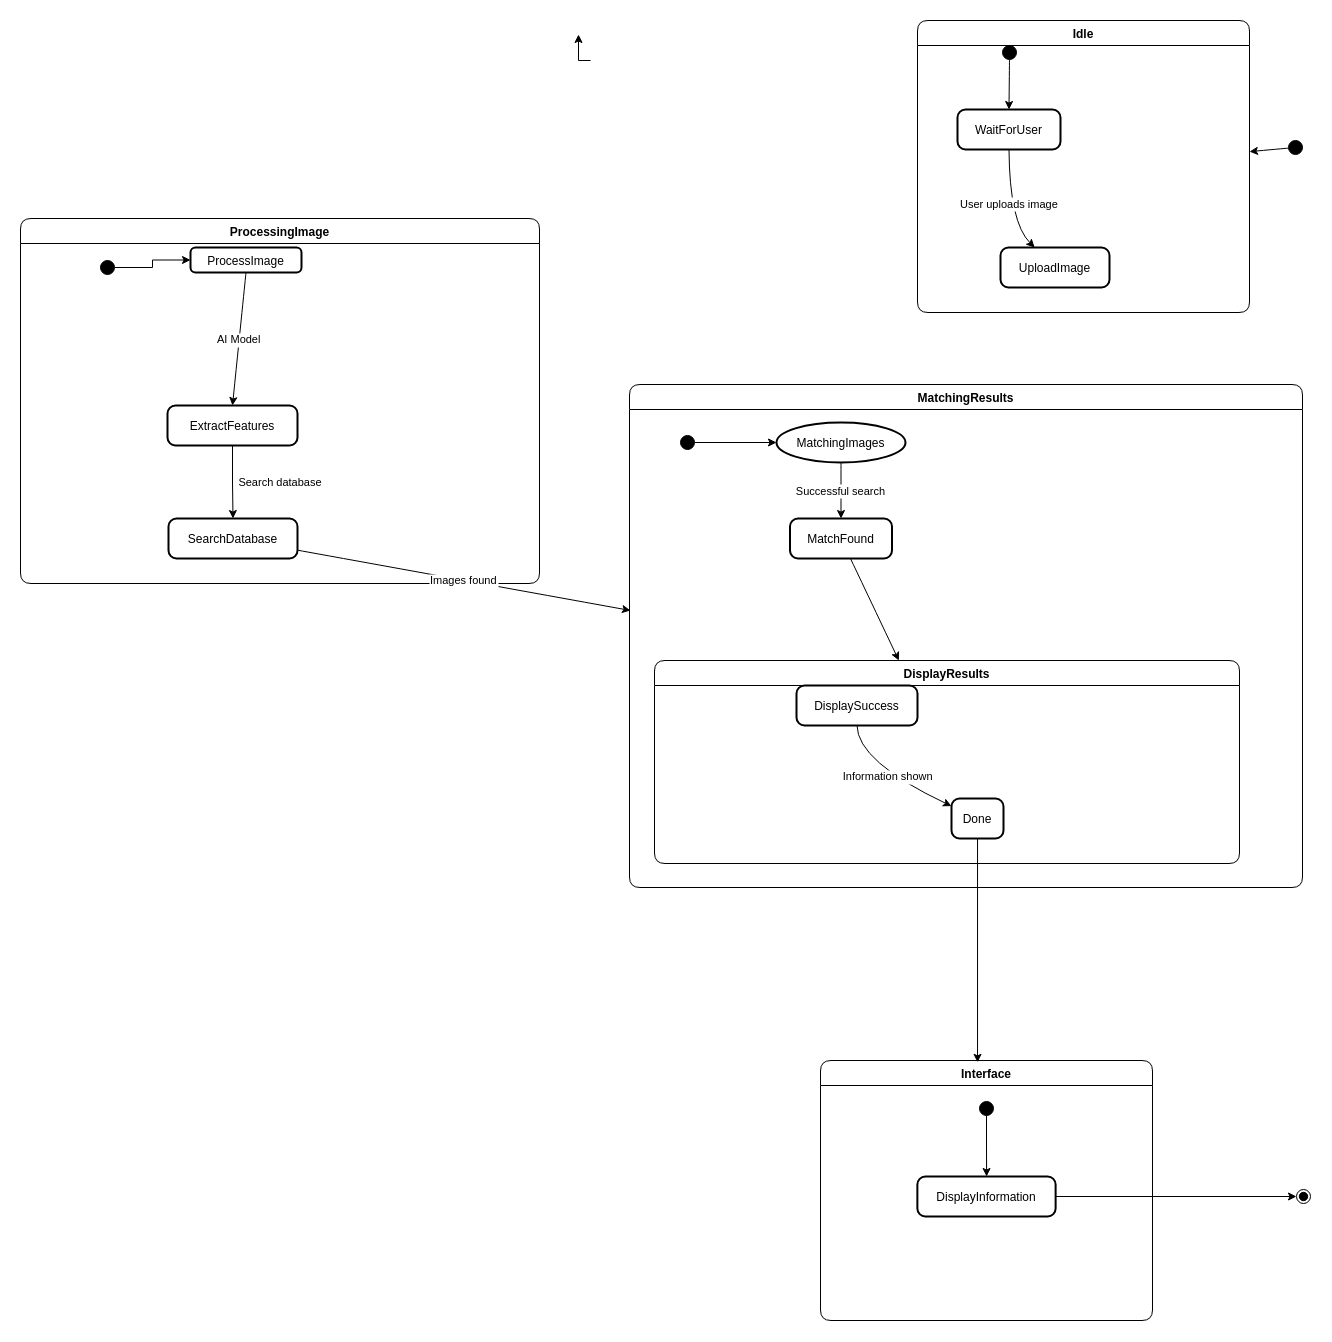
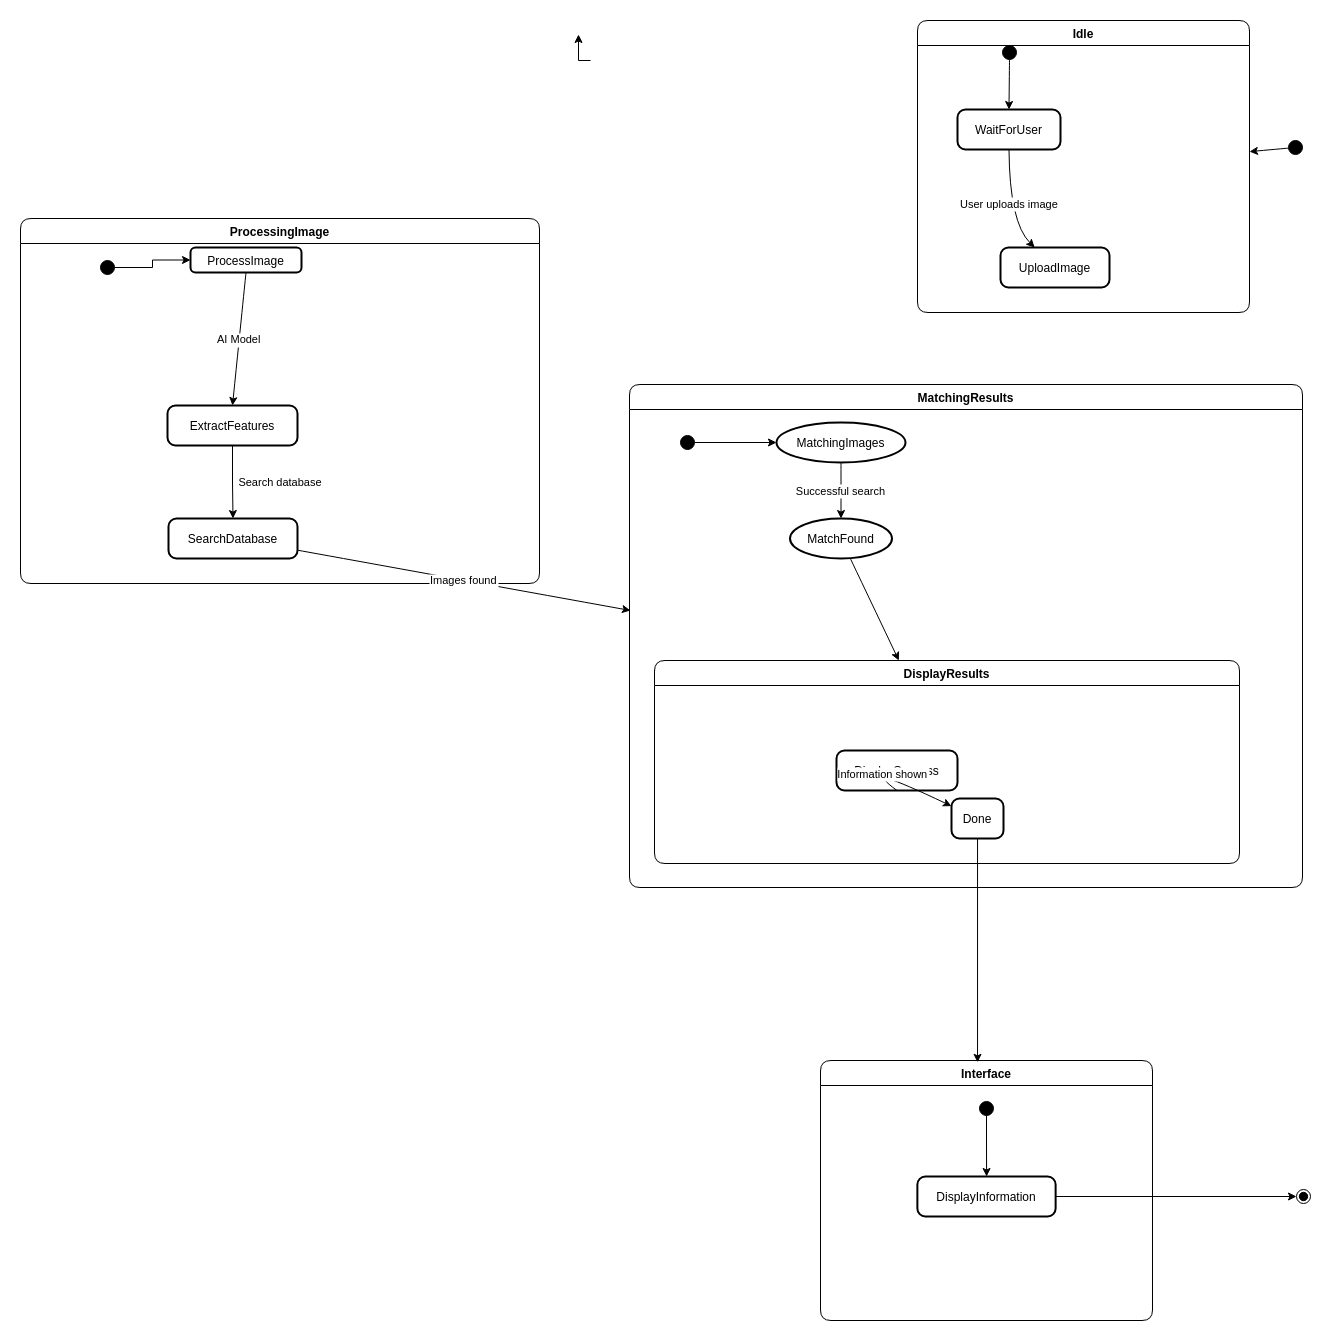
(841, 539) -> (841, 539)
(857, 706) -> (897, 771)
